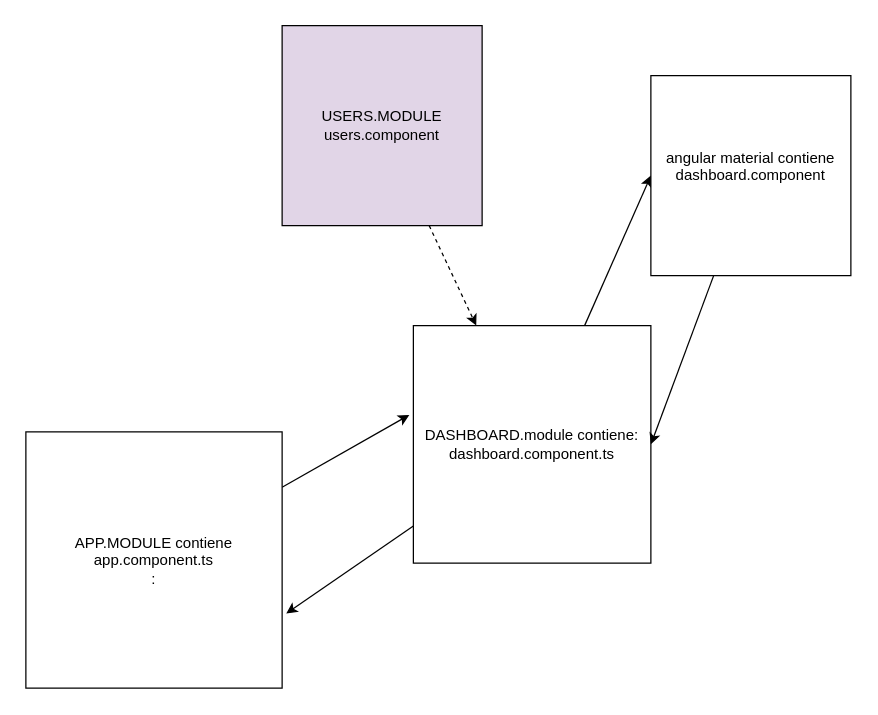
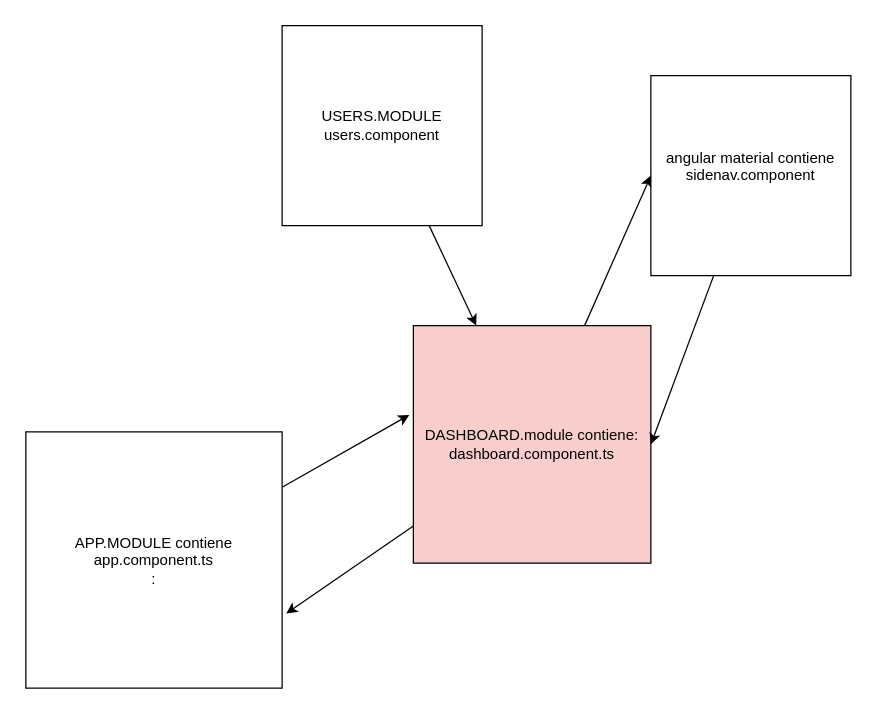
(382, 126) -> (382, 126)
(751, 176) -> (751, 176)
(451, 272) -> (451, 272)
(532, 444) -> (532, 444)
